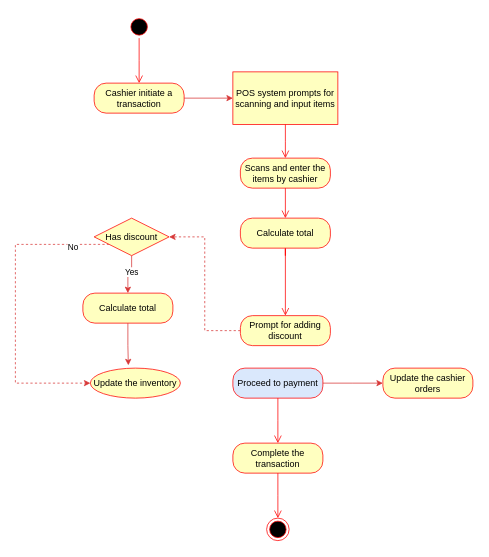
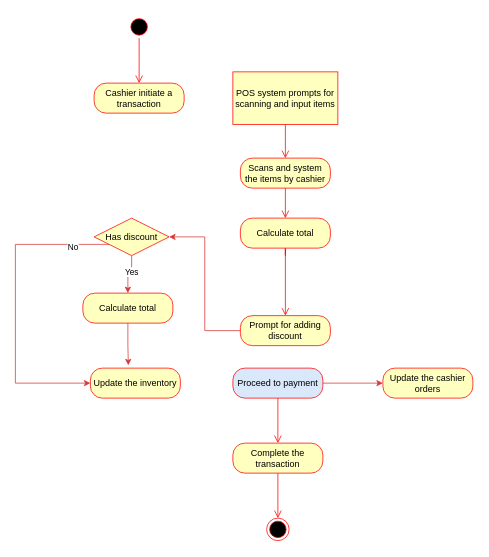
(226, 98) -> none
(285, 173) -> (285, 173)
(205, 286) -> (205, 286)
(15, 323) -> (15, 323)
(135, 383) -> (135, 383)
